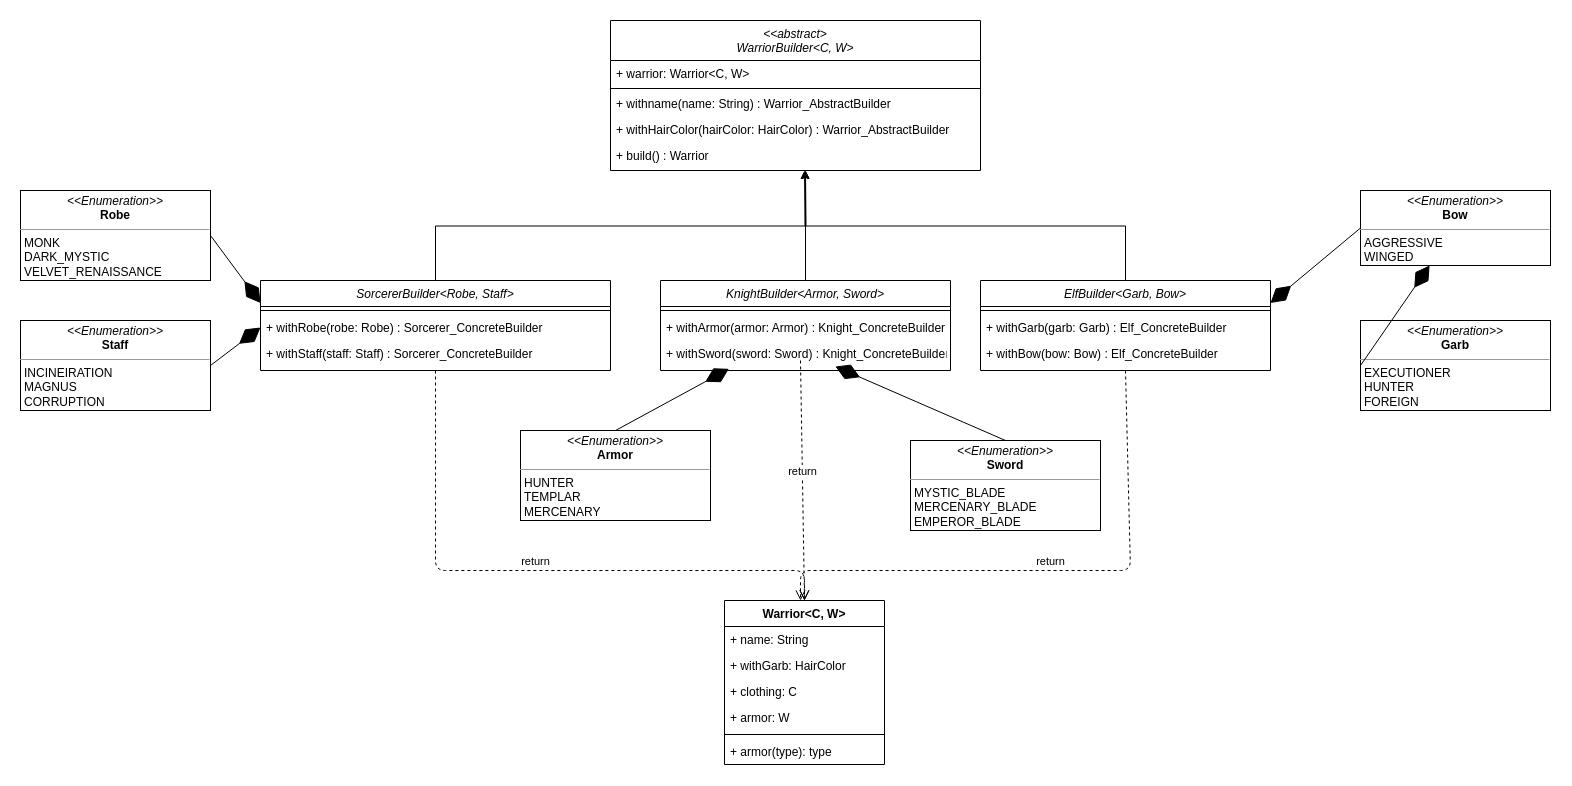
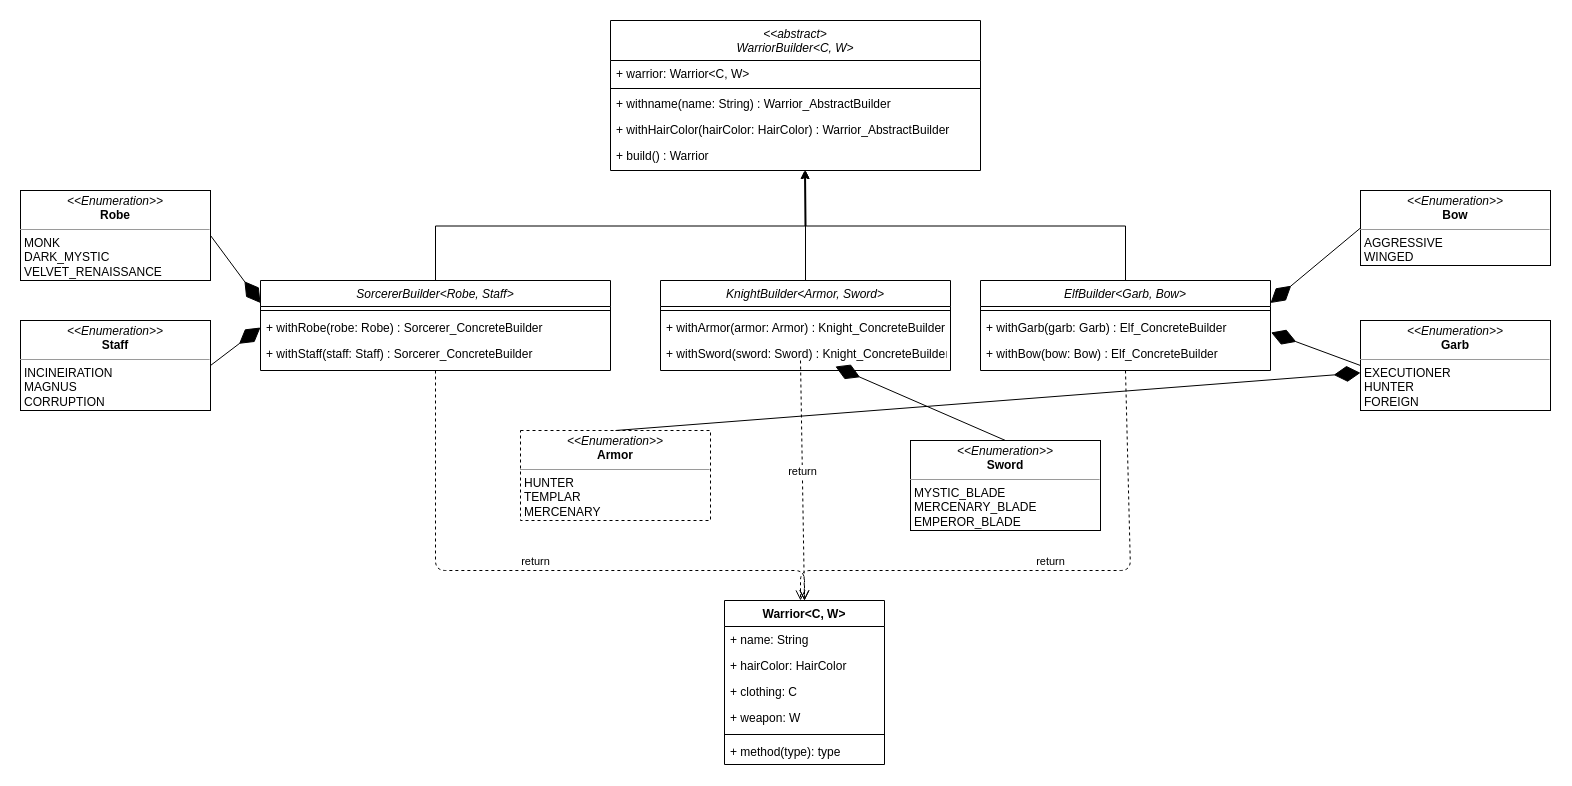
(1387, 327) -> (1328, 354)
(660, 406) -> (975, 403)
(616, 476) -> (616, 476)
(791, 666) -> (793, 666)
(759, 718) -> (762, 718)
(789, 752) -> (793, 752)
